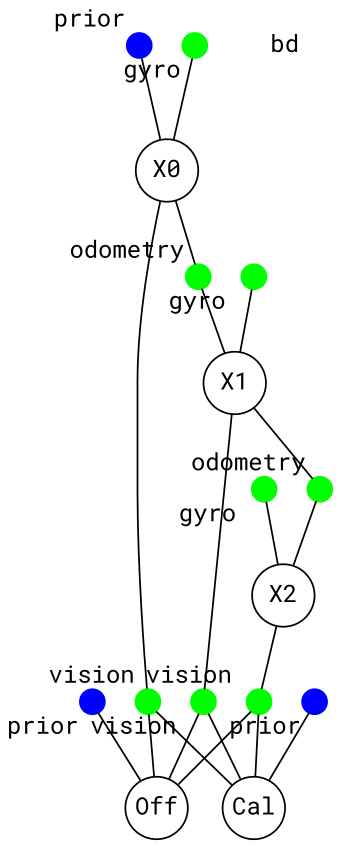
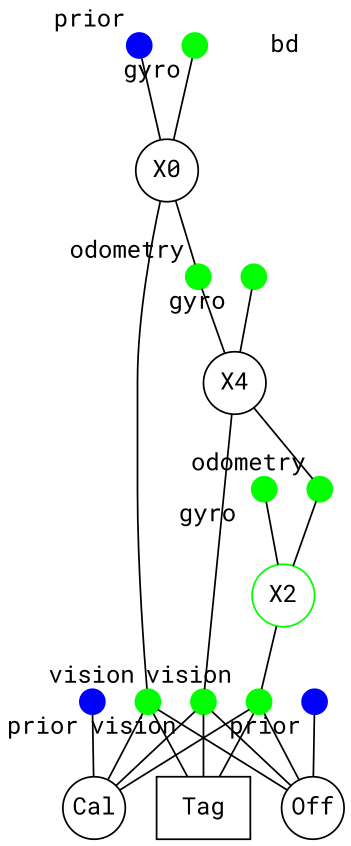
(235, 383) -> (235, 383)
(283, 595) -> (283, 595)
none -> (203, 808)
